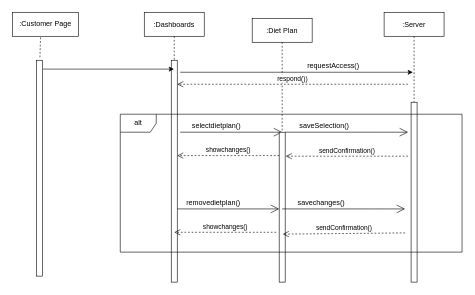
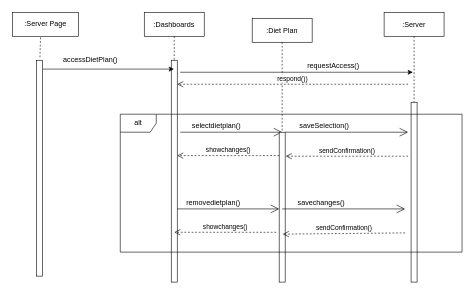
(46, 24) -> (46, 24)
none -> (90, 60)
